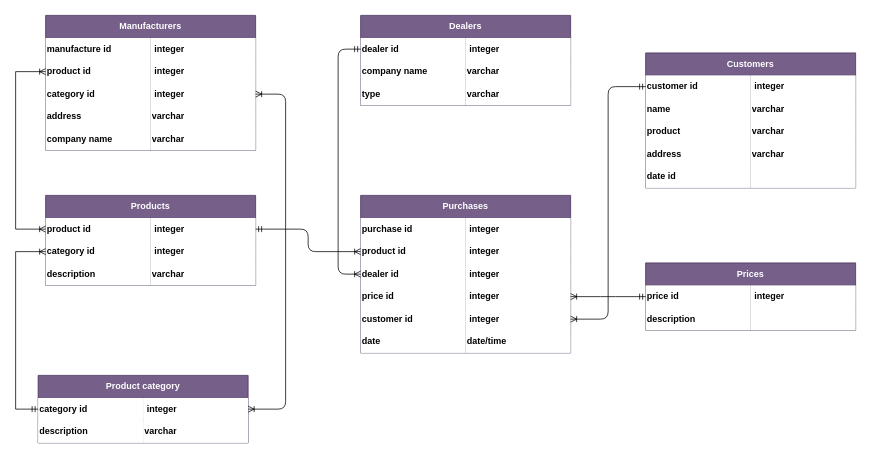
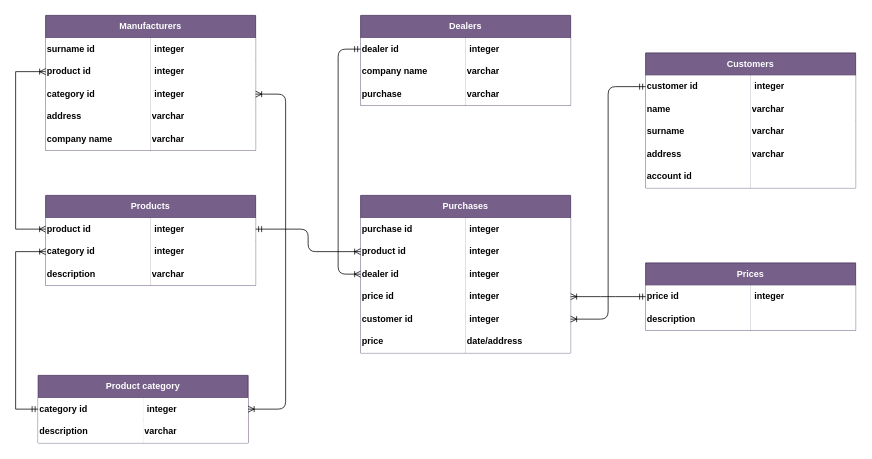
(80, 49) -> (70, 49)
(372, 94) -> (382, 94)
(665, 132) -> (665, 132)
(662, 177) -> (670, 177)
(372, 342) -> (373, 342)
(488, 342) -> (497, 342)
